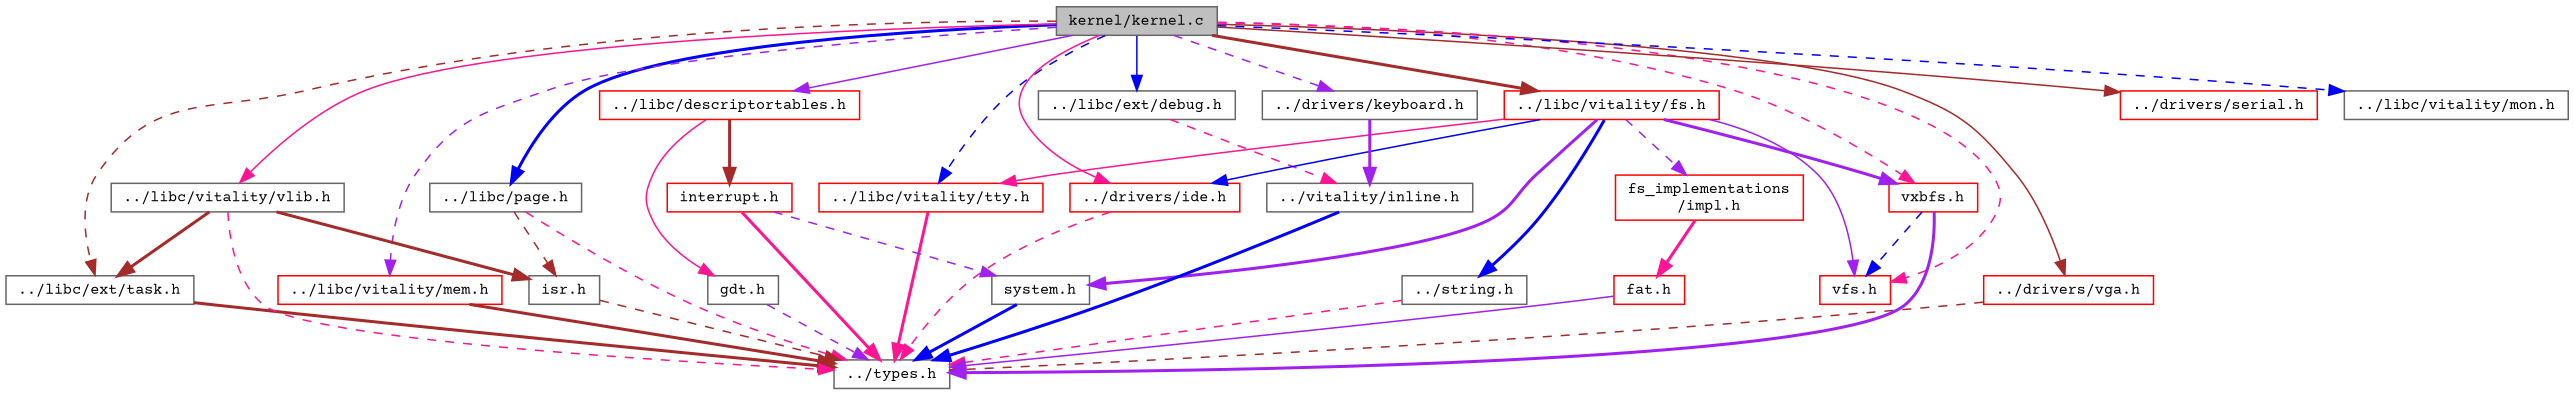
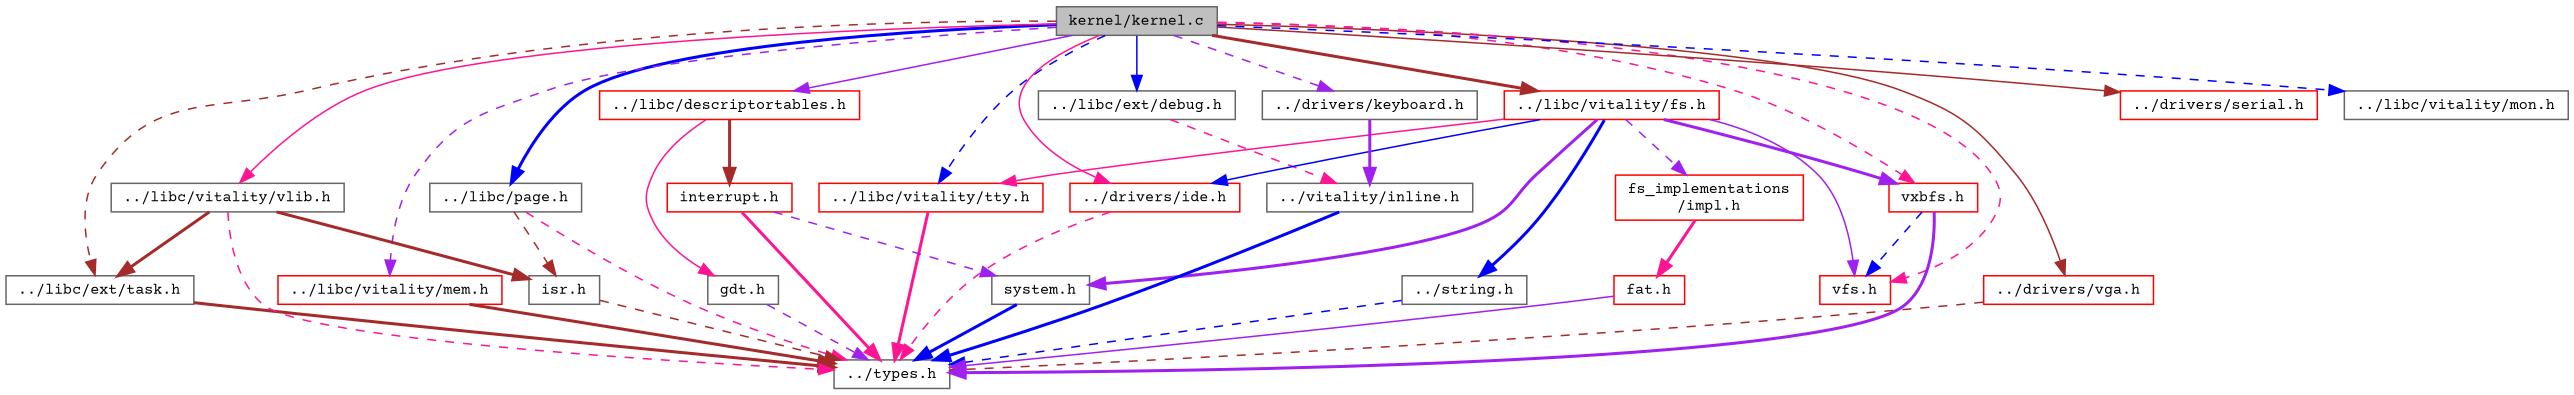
(1183, 331) -> (1183, 331)
